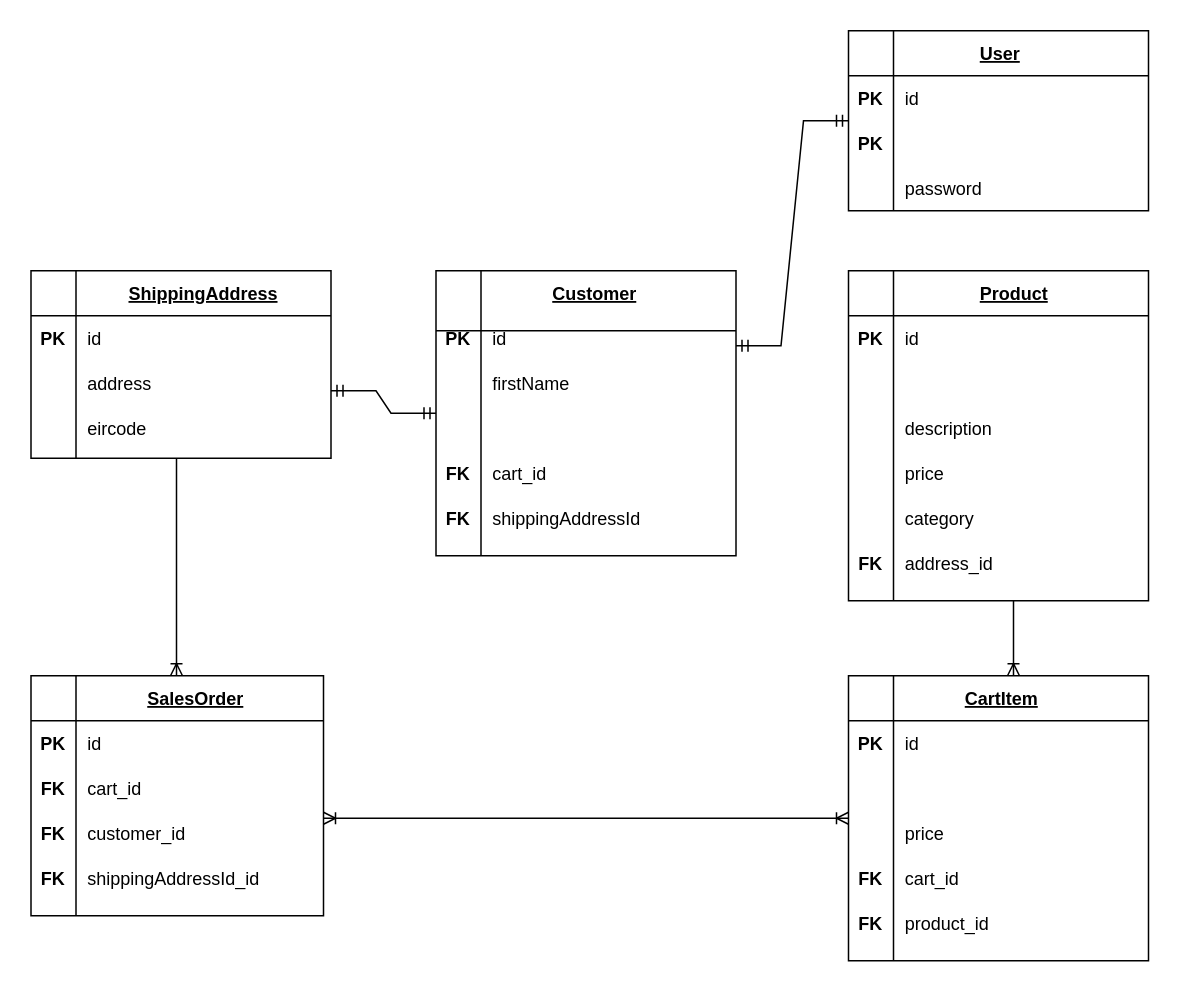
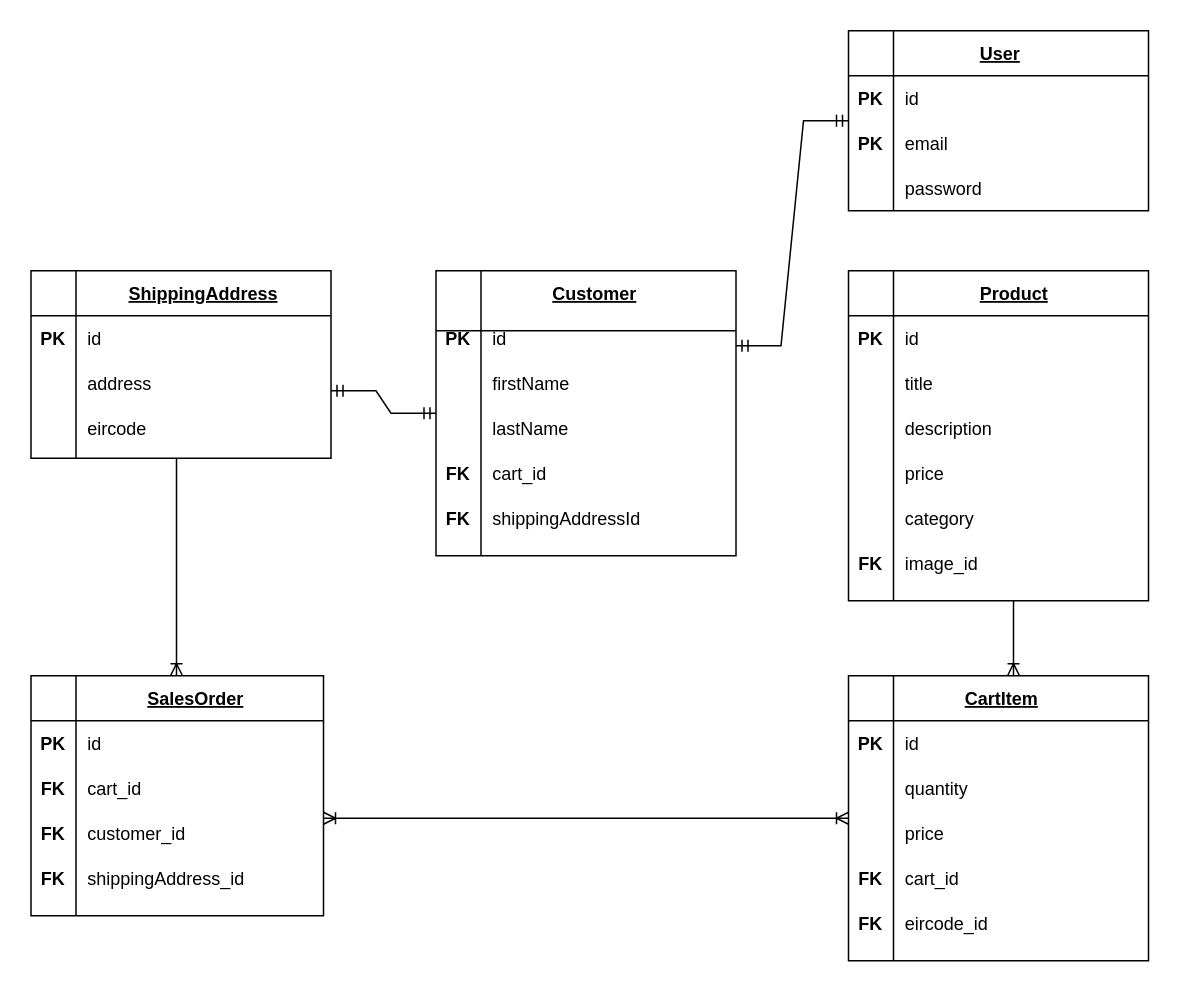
none -> (1021, 143)
none -> (1021, 383)
none -> (608, 428)
(953, 564) -> (940, 564)
none -> (1021, 788)
(181, 879) -> (171, 879)
(953, 924) -> (950, 924)
